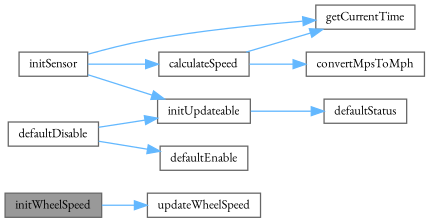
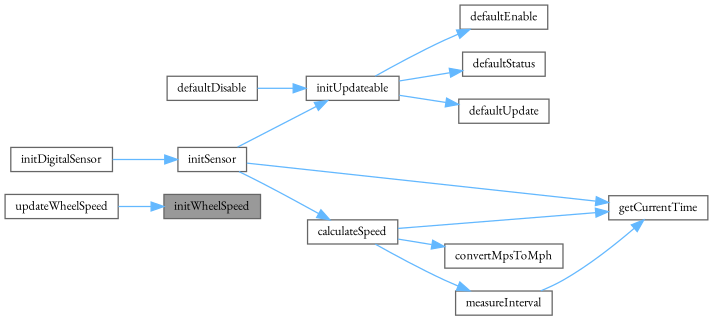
none -> (504, 111)
(123, 145) -> (416, 54)
none -> (62, 159)
(118, 205) -> (135, 207)
none -> (504, 303)
